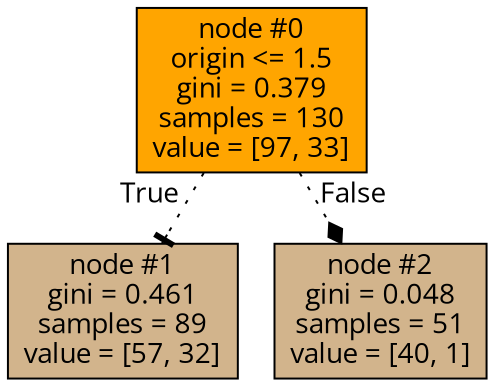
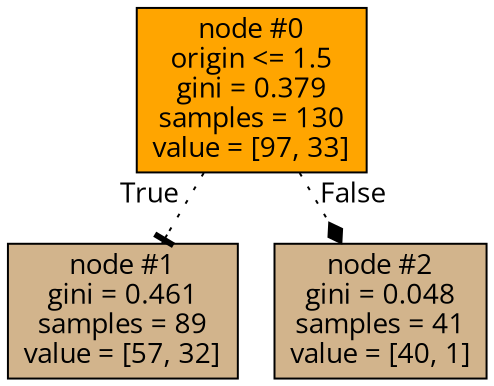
(381, 311) -> (381, 311)
